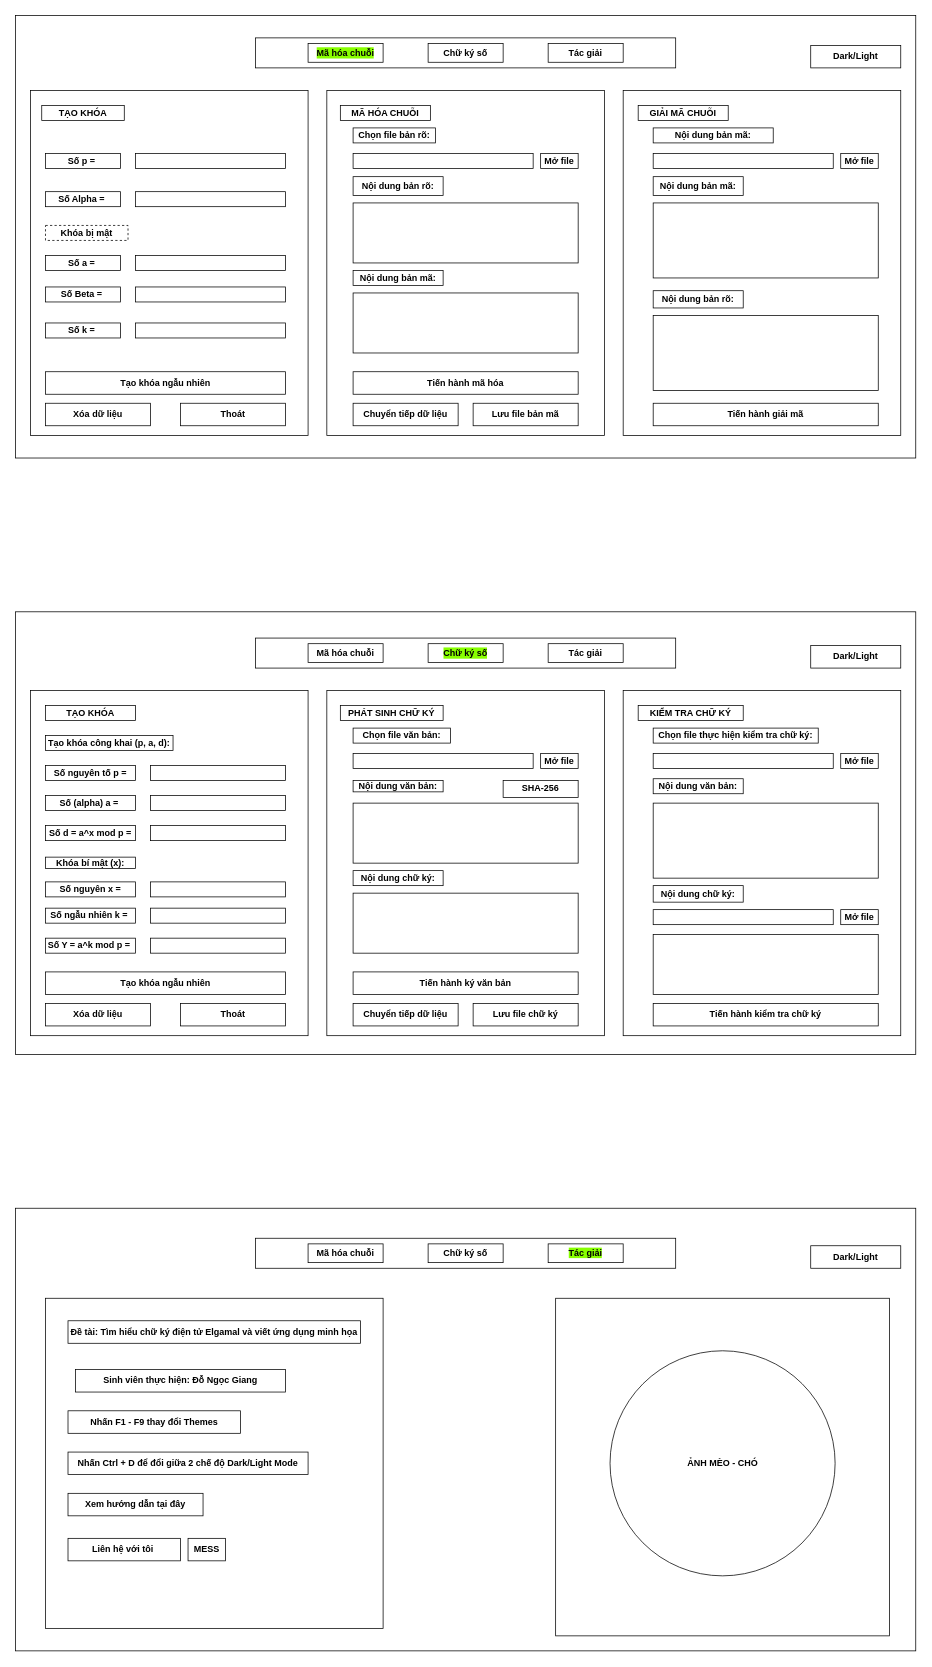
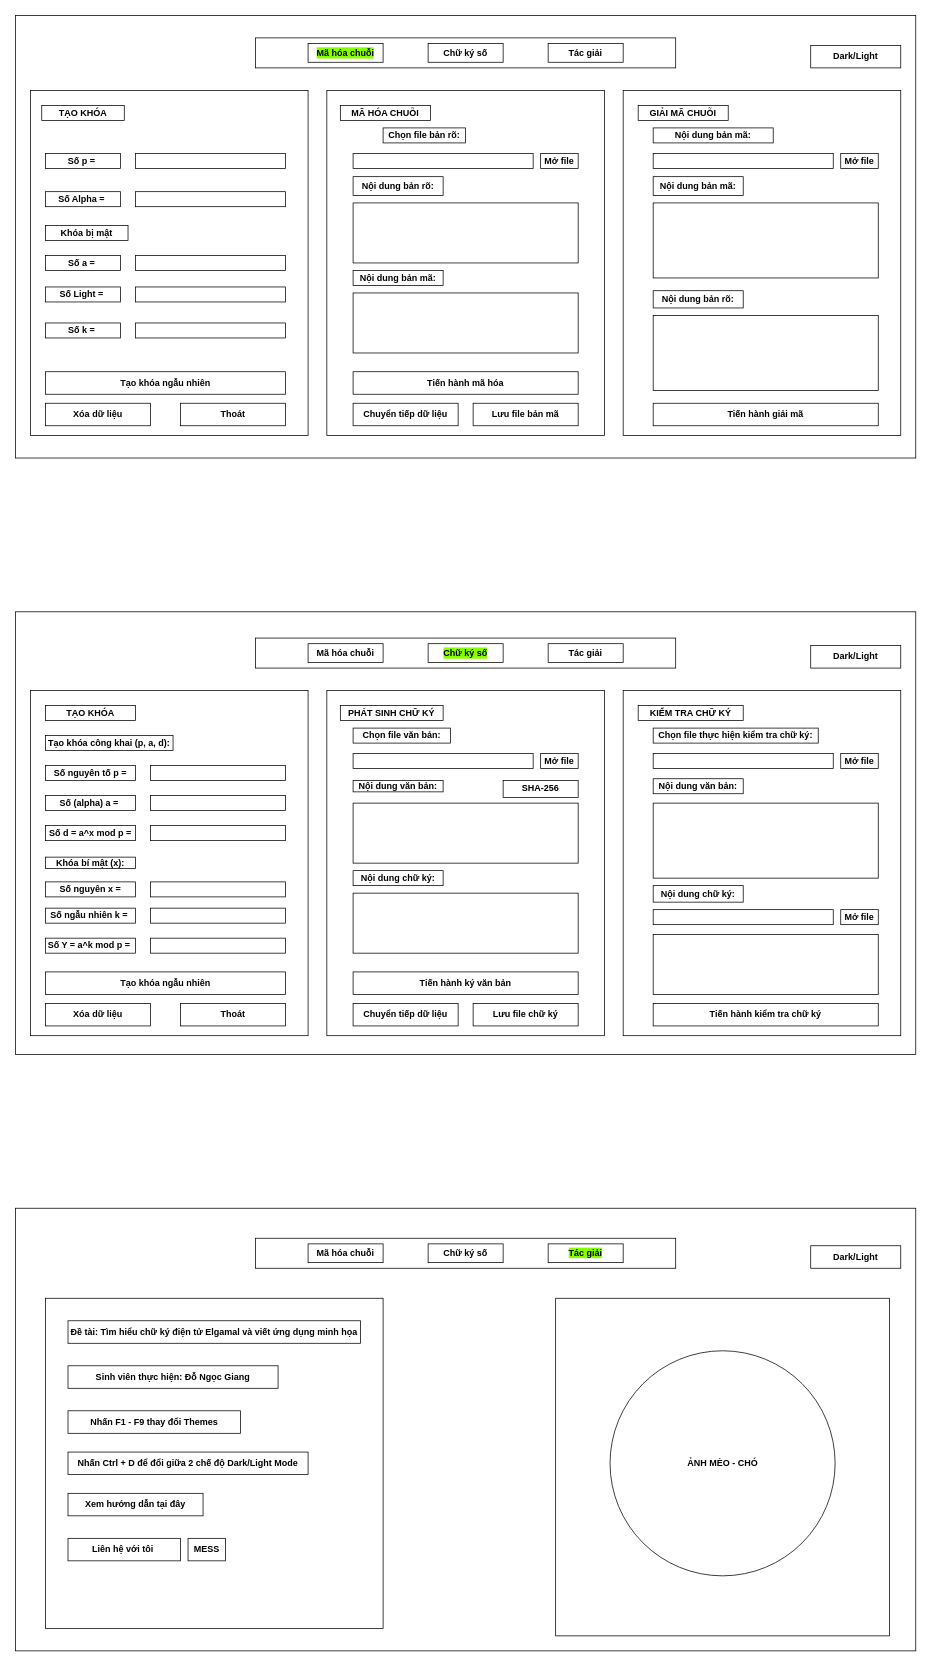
(394, 135) -> (424, 135)
(87, 233) -> (87, 233)
(83, 294) -> (83, 294)
(180, 1380) -> (173, 1377)
